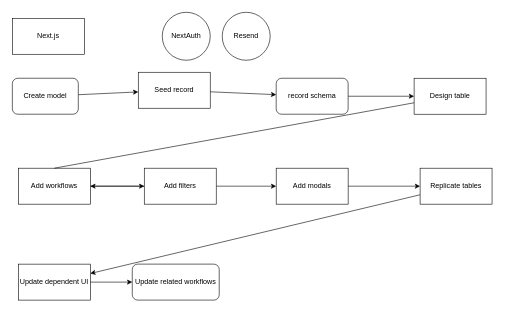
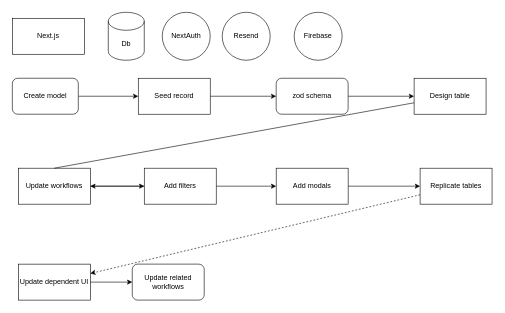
none -> (126, 36)
none -> (318, 36)
(174, 90) -> (174, 96)
(312, 96) -> (312, 96)
(54, 186) -> (54, 186)
(257, 234) -> (257, 234)
(176, 282) -> (168, 282)
